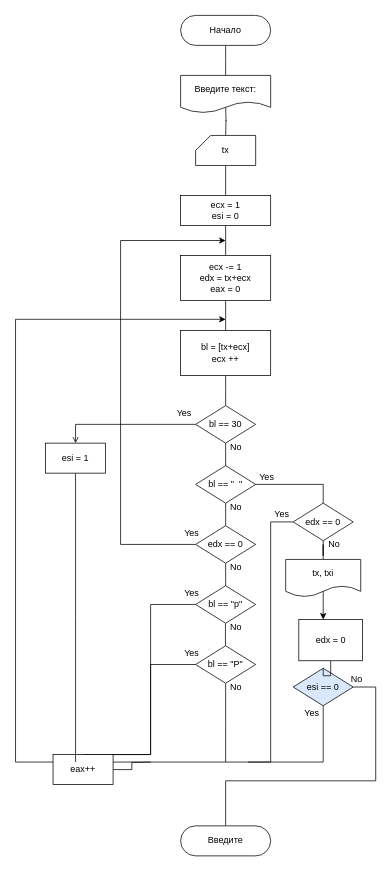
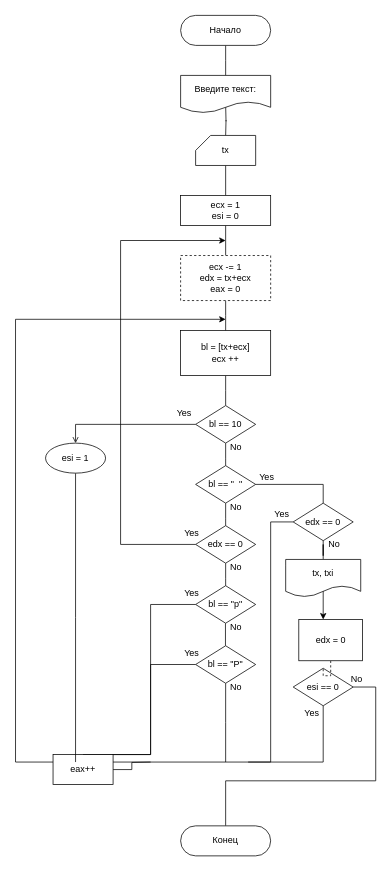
(225, 278) -> (225, 278)
(225, 424) -> (225, 424)
(75, 458) -> (75, 458)
(330, 674) -> (330, 674)
(323, 687) -> (323, 687)
(225, 840) -> (225, 840)
